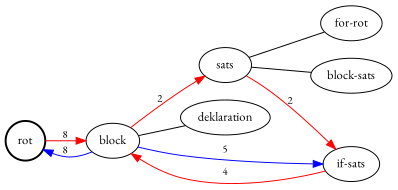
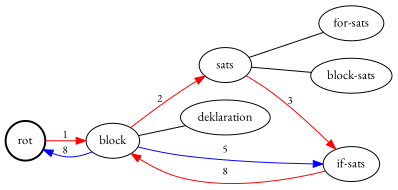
(351, 23) -> (351, 23)
(291, 101) -> (291, 101)
(65, 135) -> (65, 135)
(225, 172) -> (225, 172)
